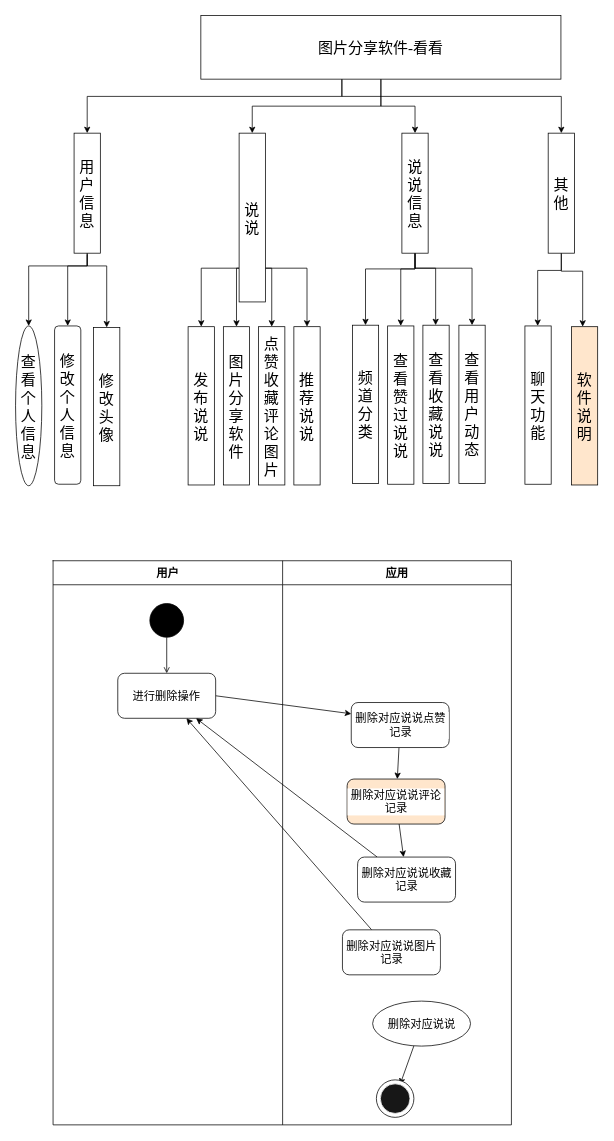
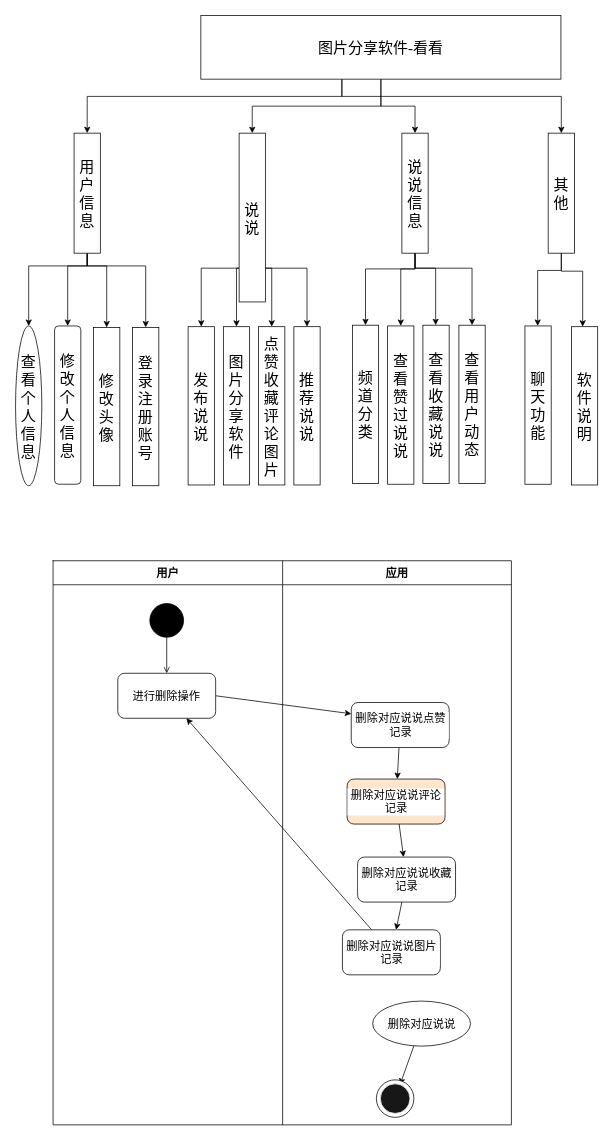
none -> (146, 293)
(584, 406) -> (584, 406)
none -> (146, 407)
(289, 789) -> (399, 913)
